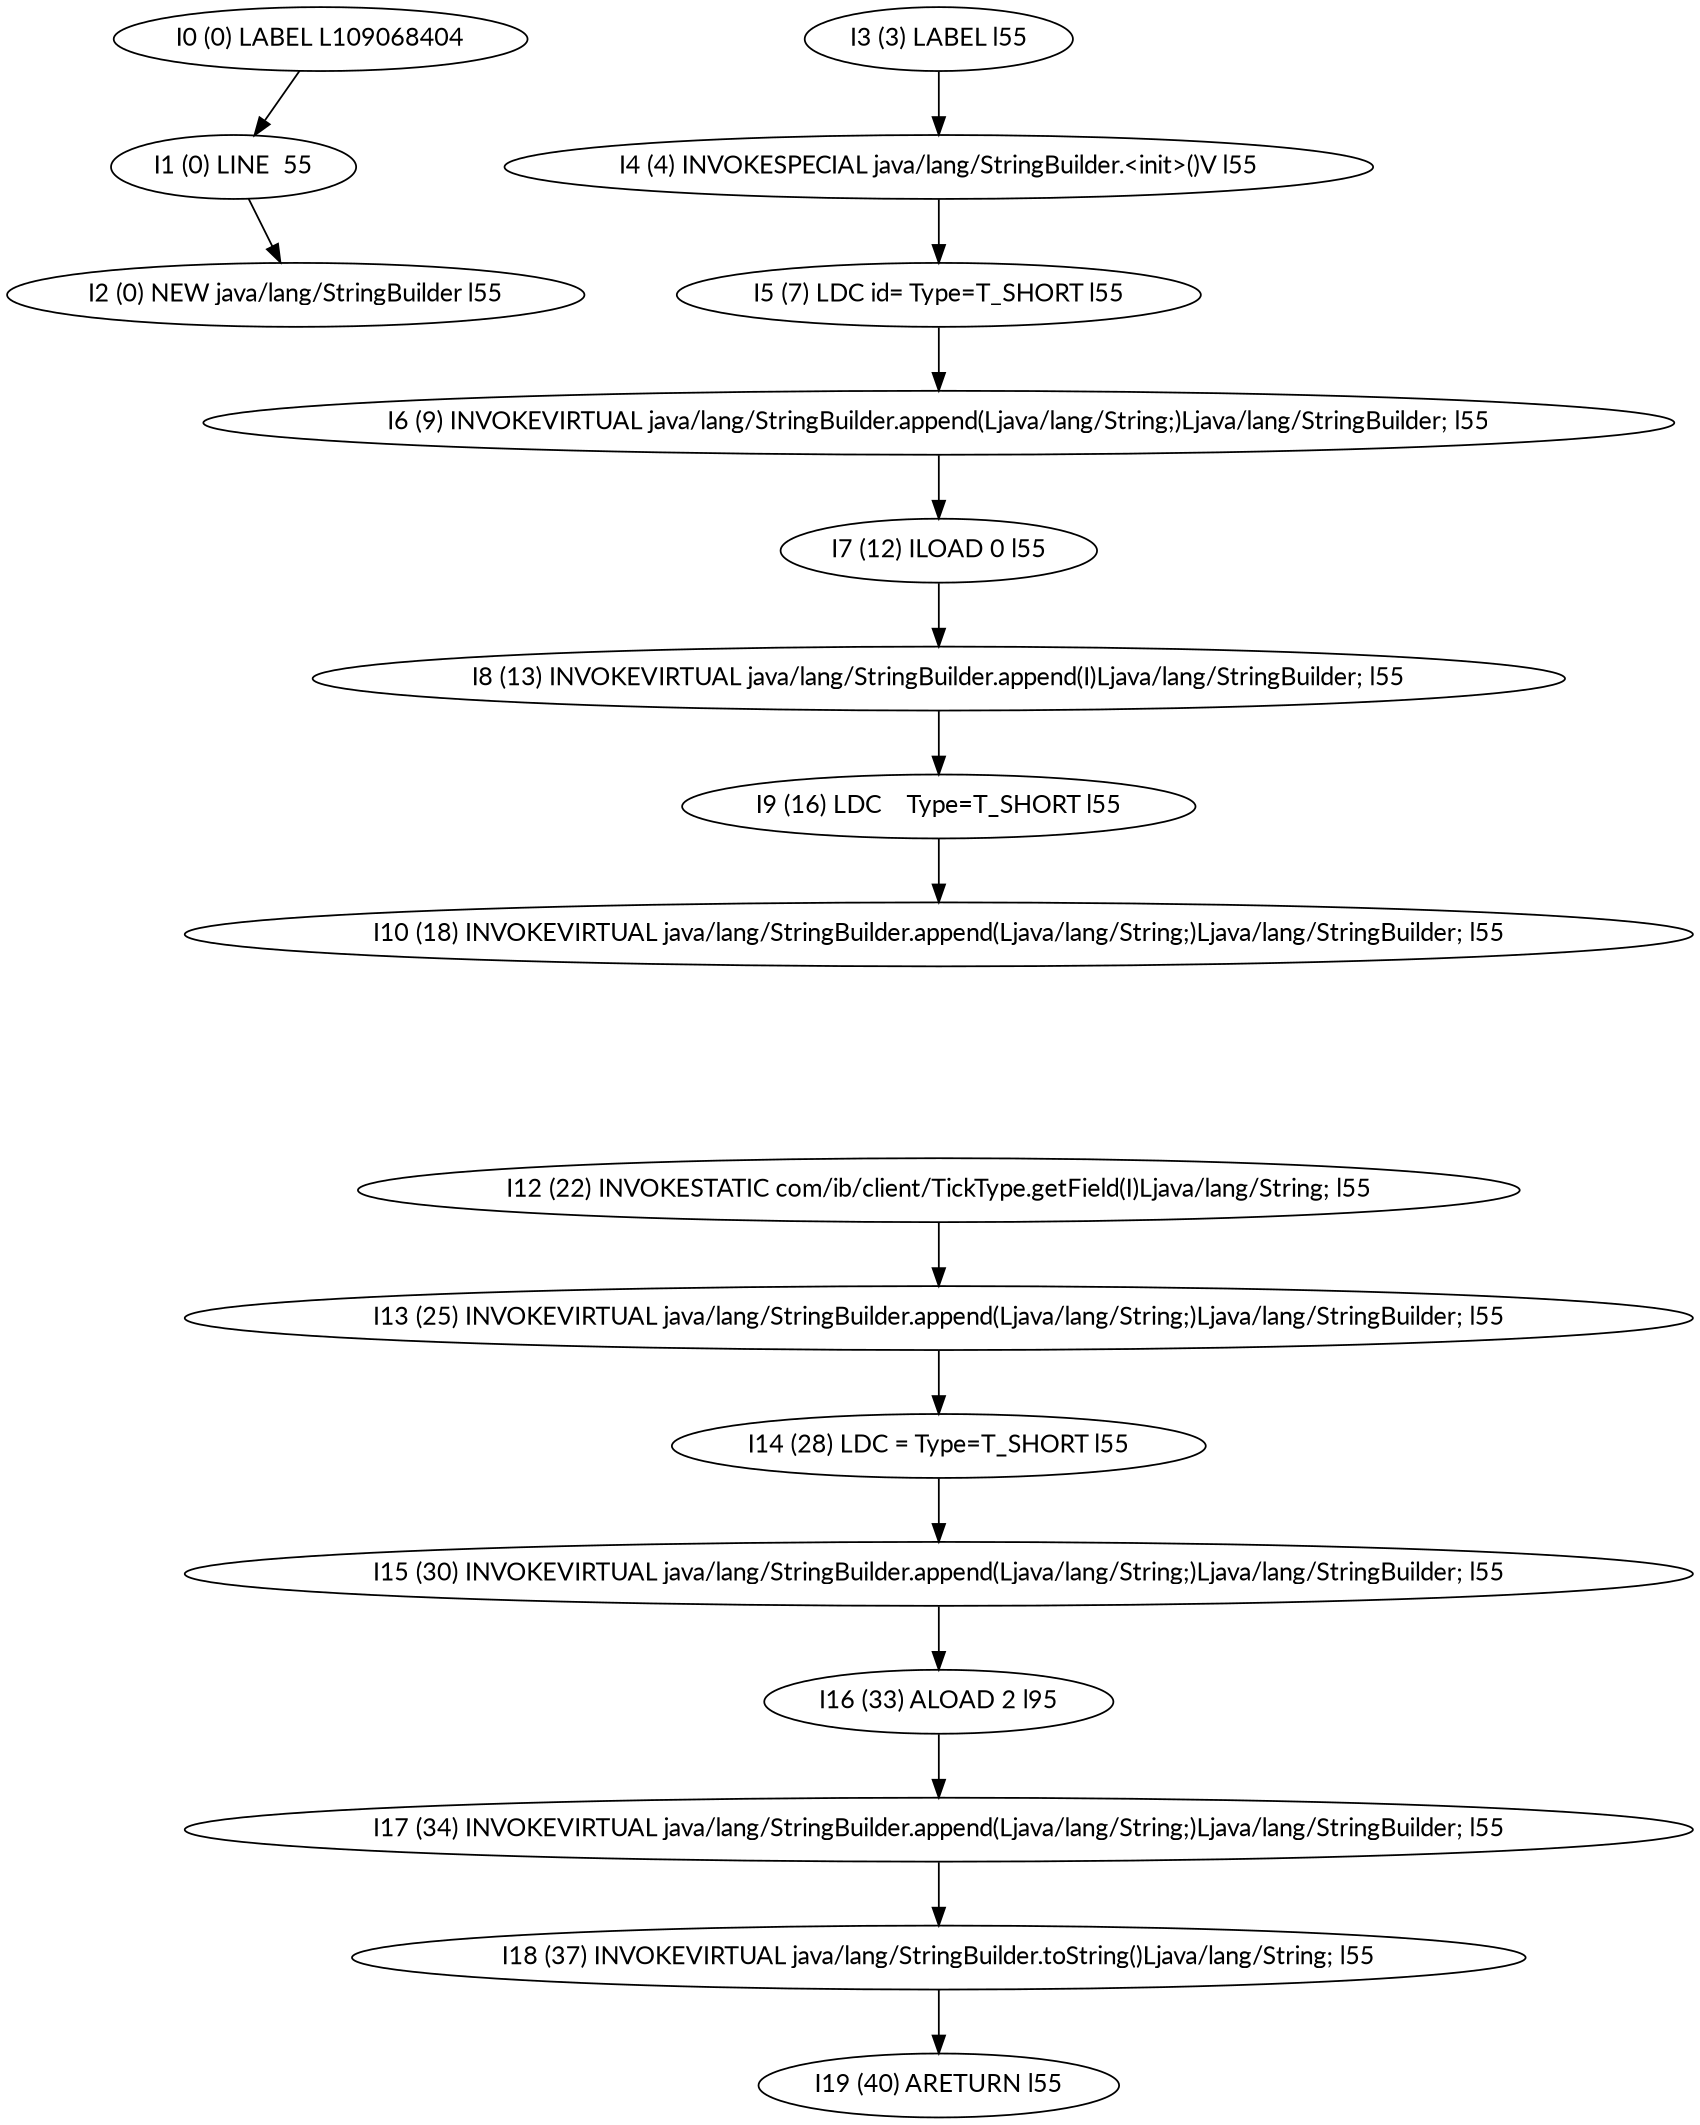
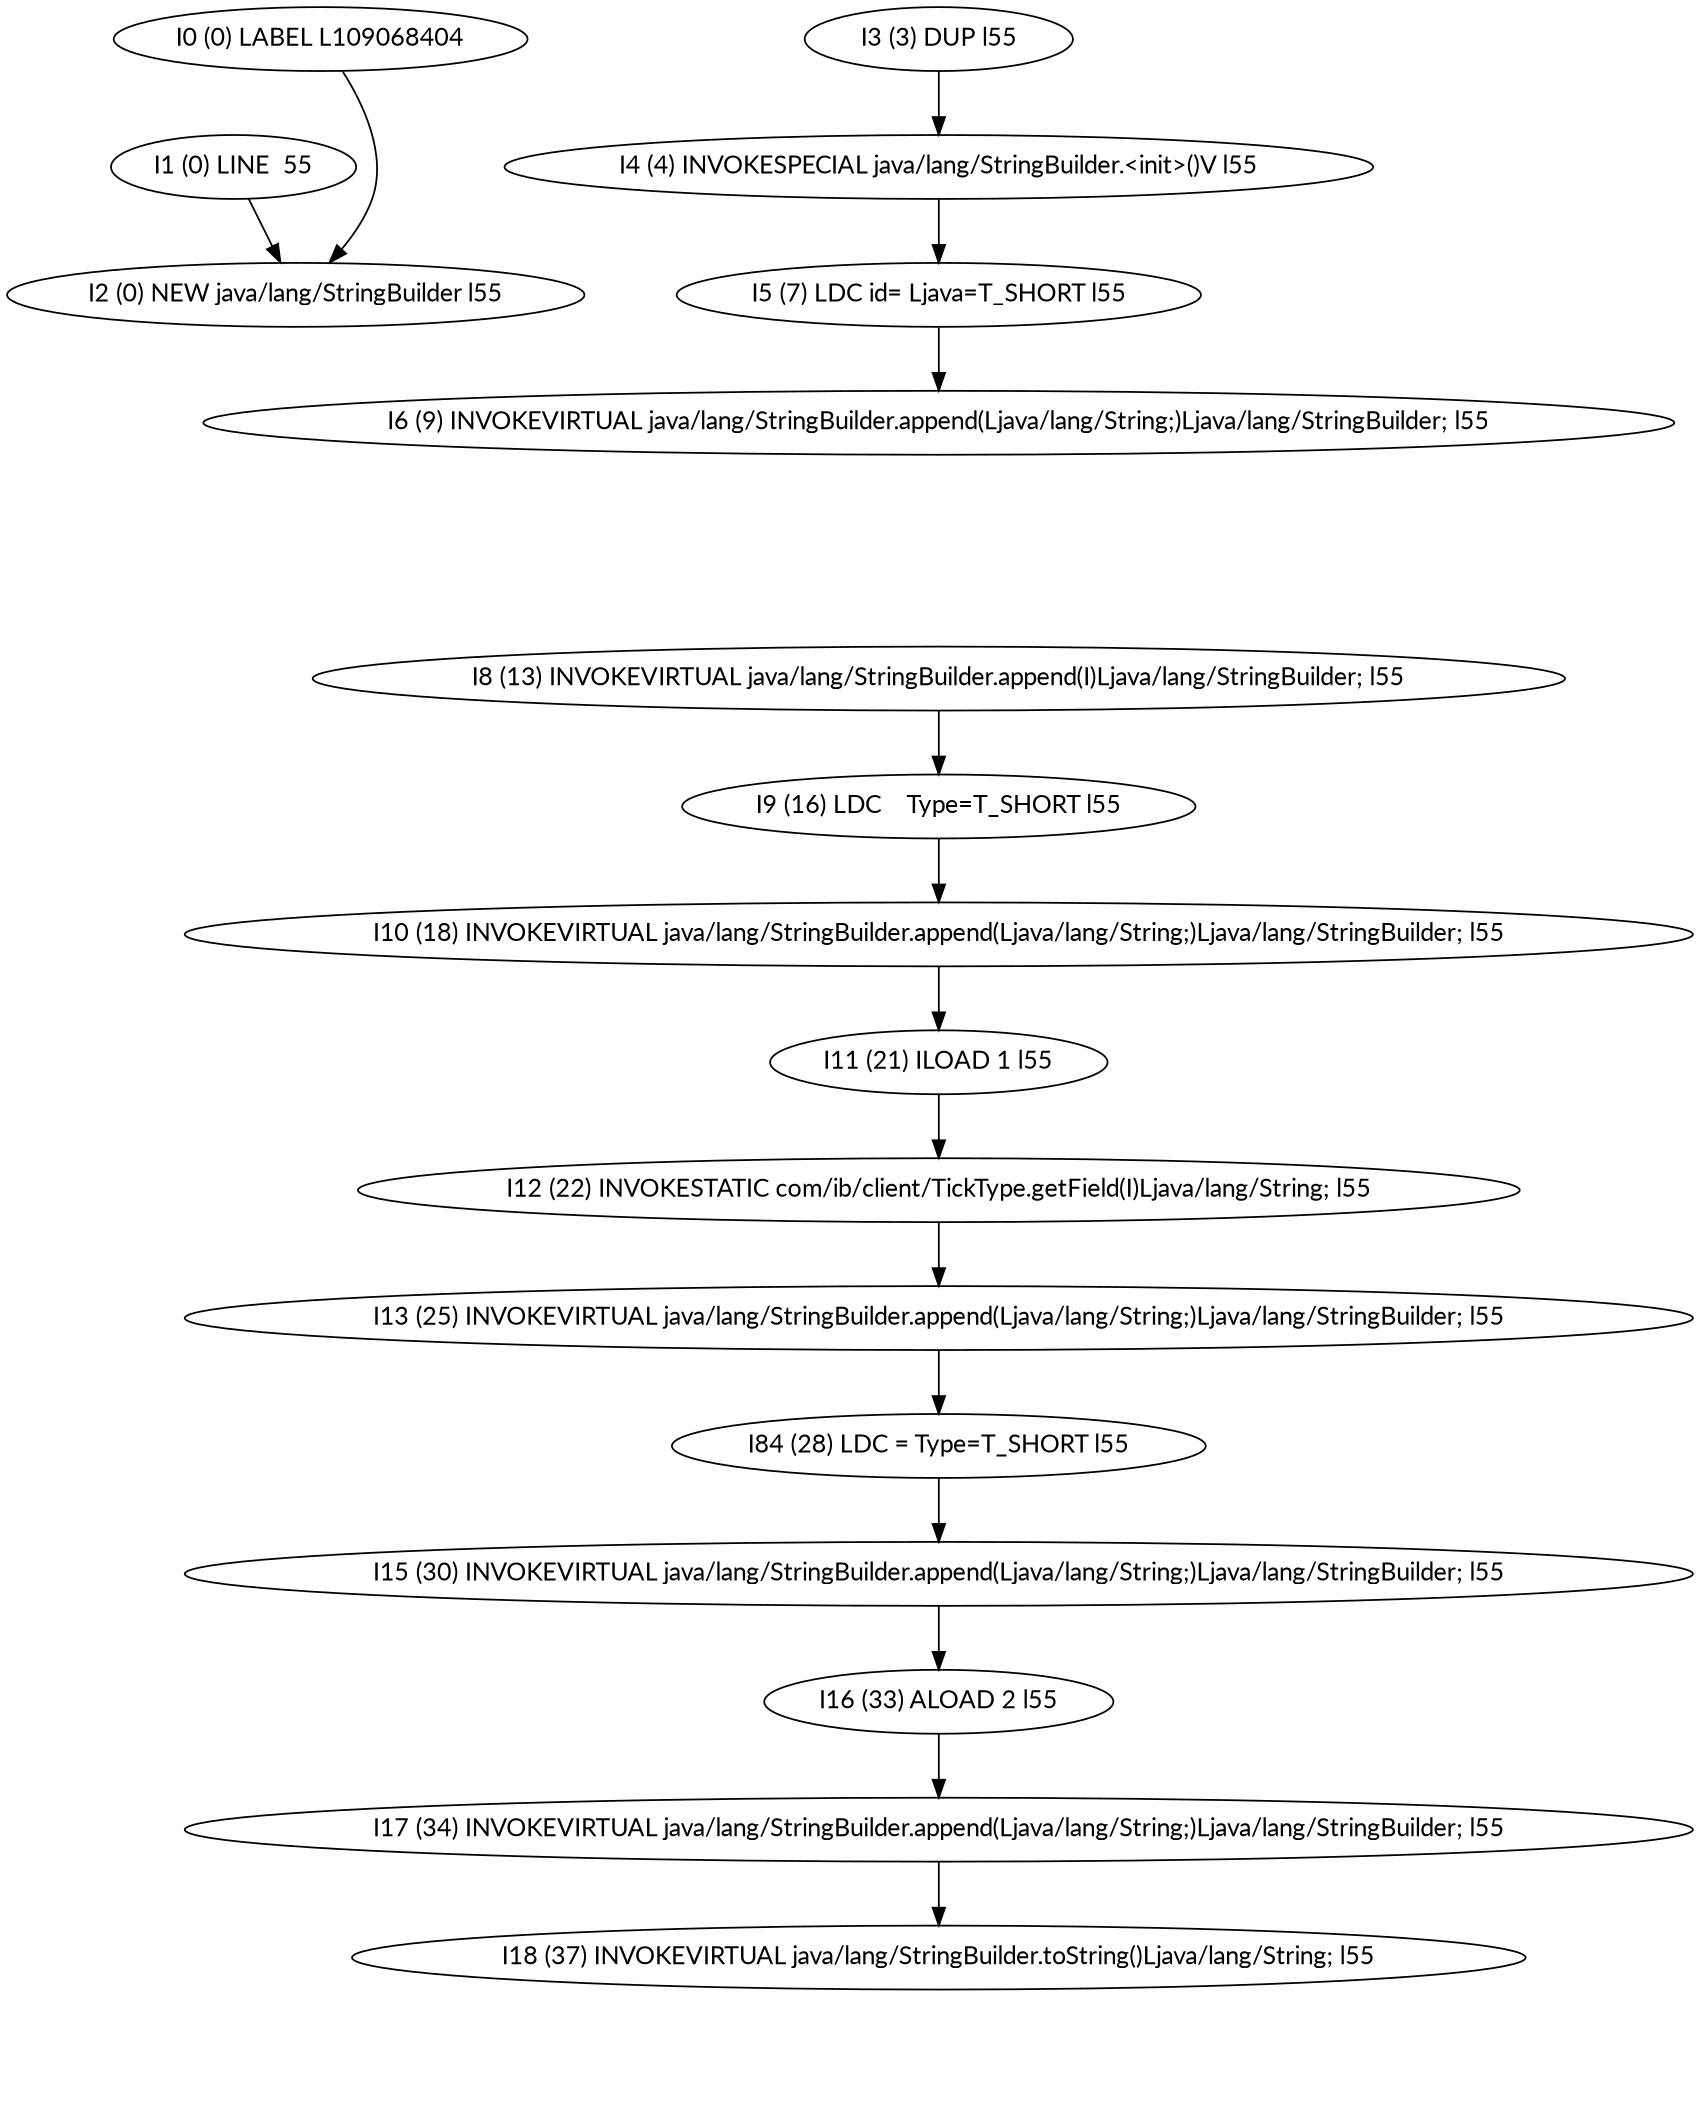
(939, 39) -> (939, 39)
(282, 96) -> (377, 162)
(939, 295) -> (939, 295)
(939, 551) -> none
none -> (939, 1062)
(939, 1446) -> (939, 1446)
(939, 1702) -> (939, 1702)
(939, 2085) -> none
